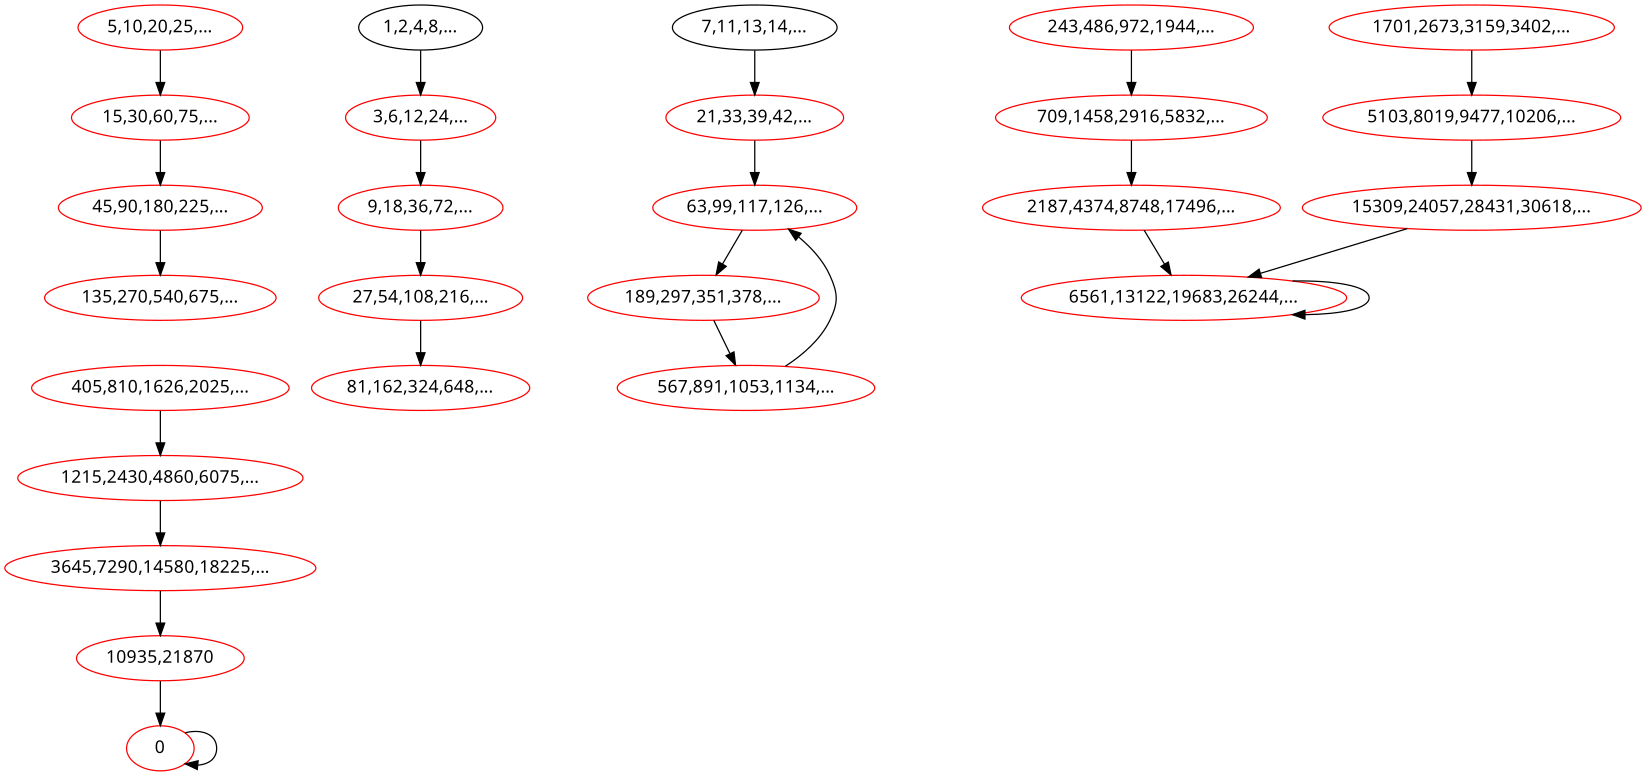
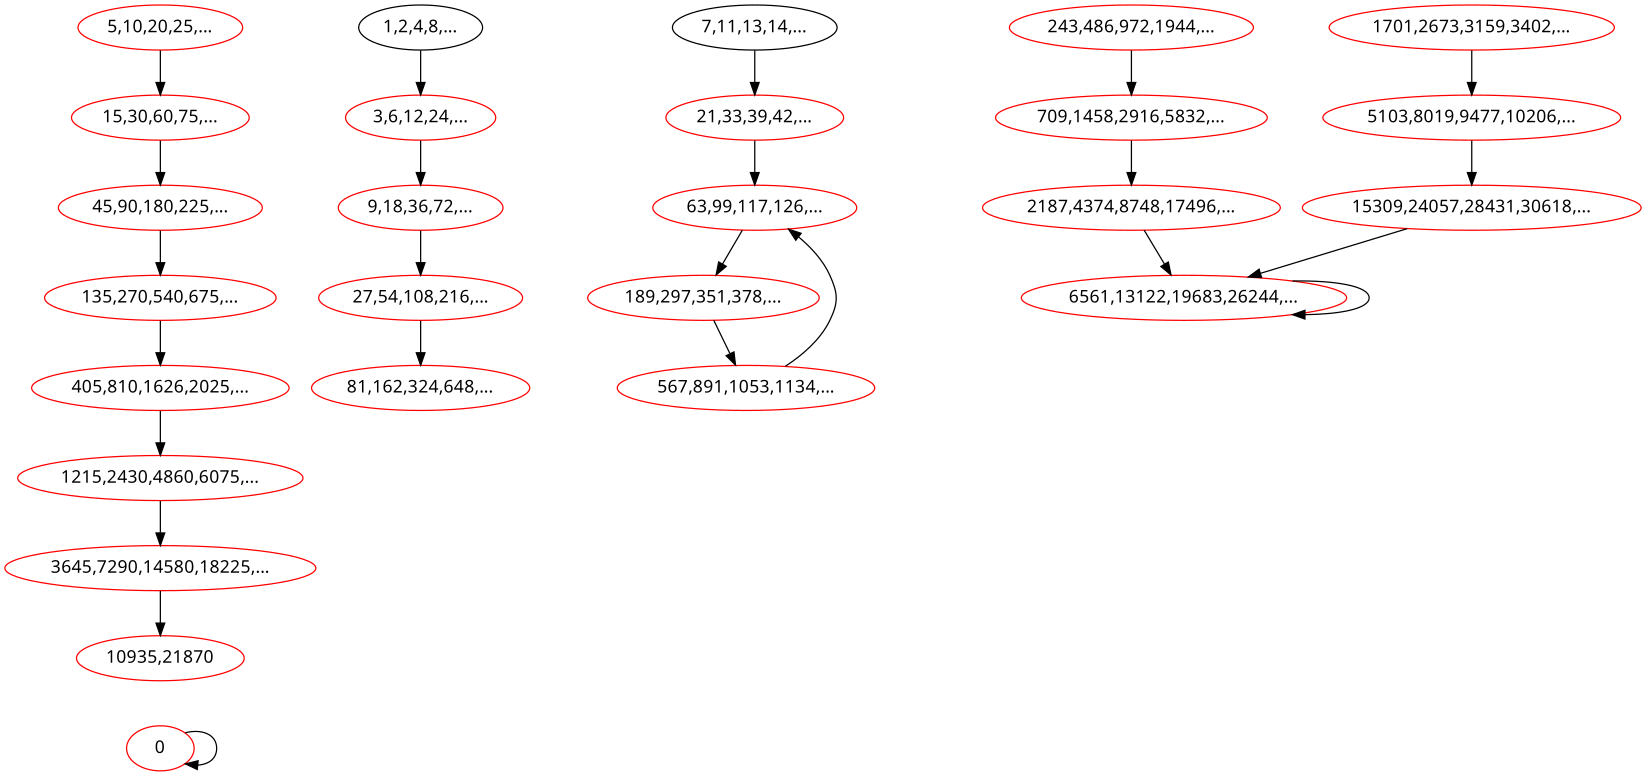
none -> (160, 337)
(160, 697) -> none
